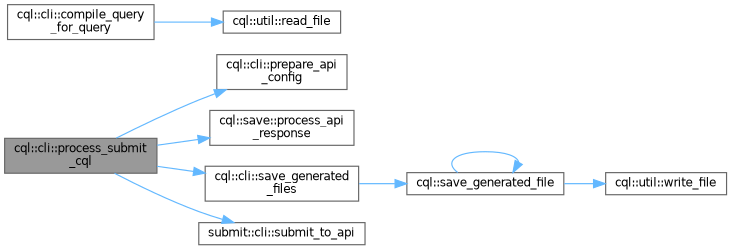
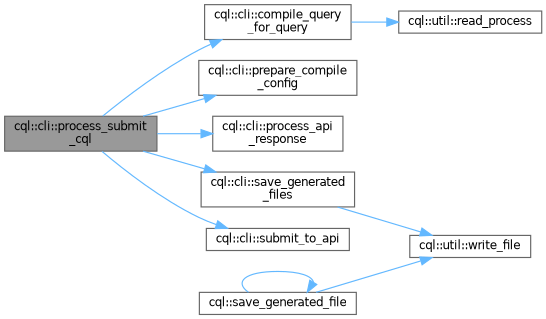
(282, 22) -> (470, 22)
(282, 72) -> (278, 78)
none -> (155, 77)
(282, 128) -> (278, 134)
(377, 184) -> (379, 220)
(282, 234) -> (278, 239)
